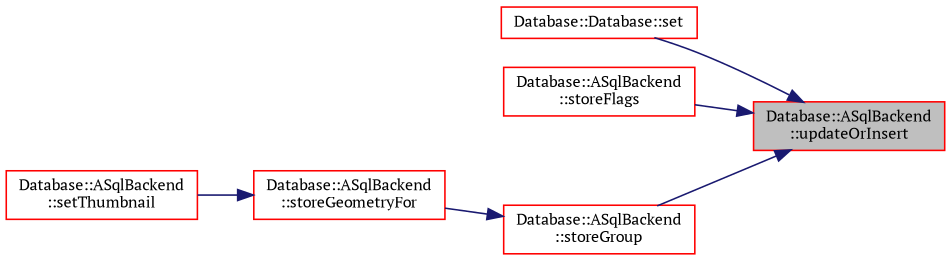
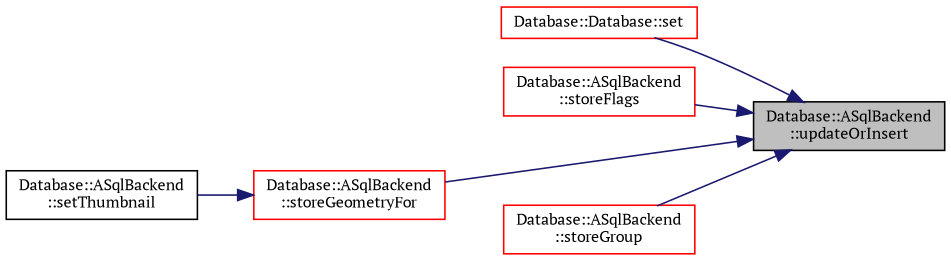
(849, 126) -> (849, 126)
(102, 195) -> (102, 195)
(466, 211) -> (591, 162)
